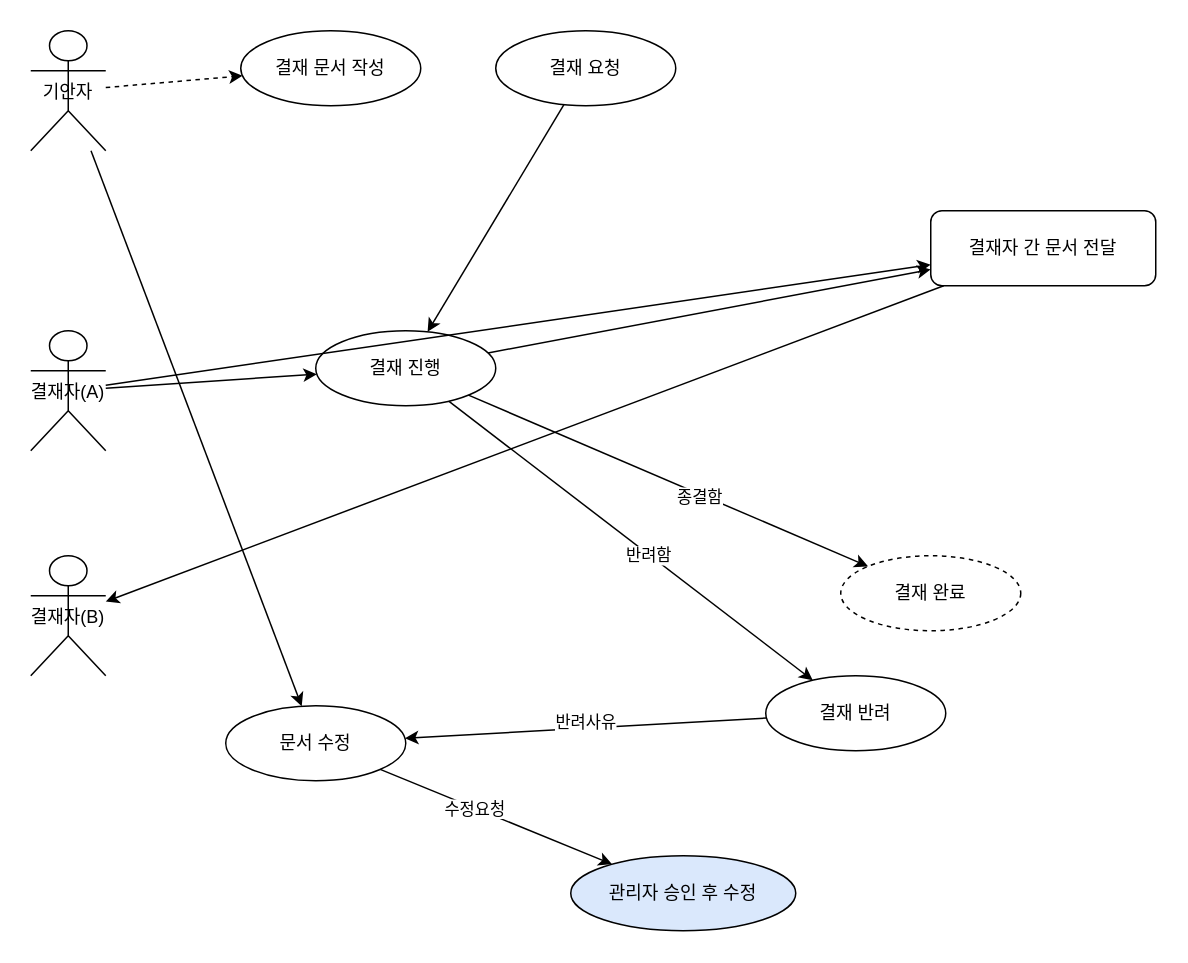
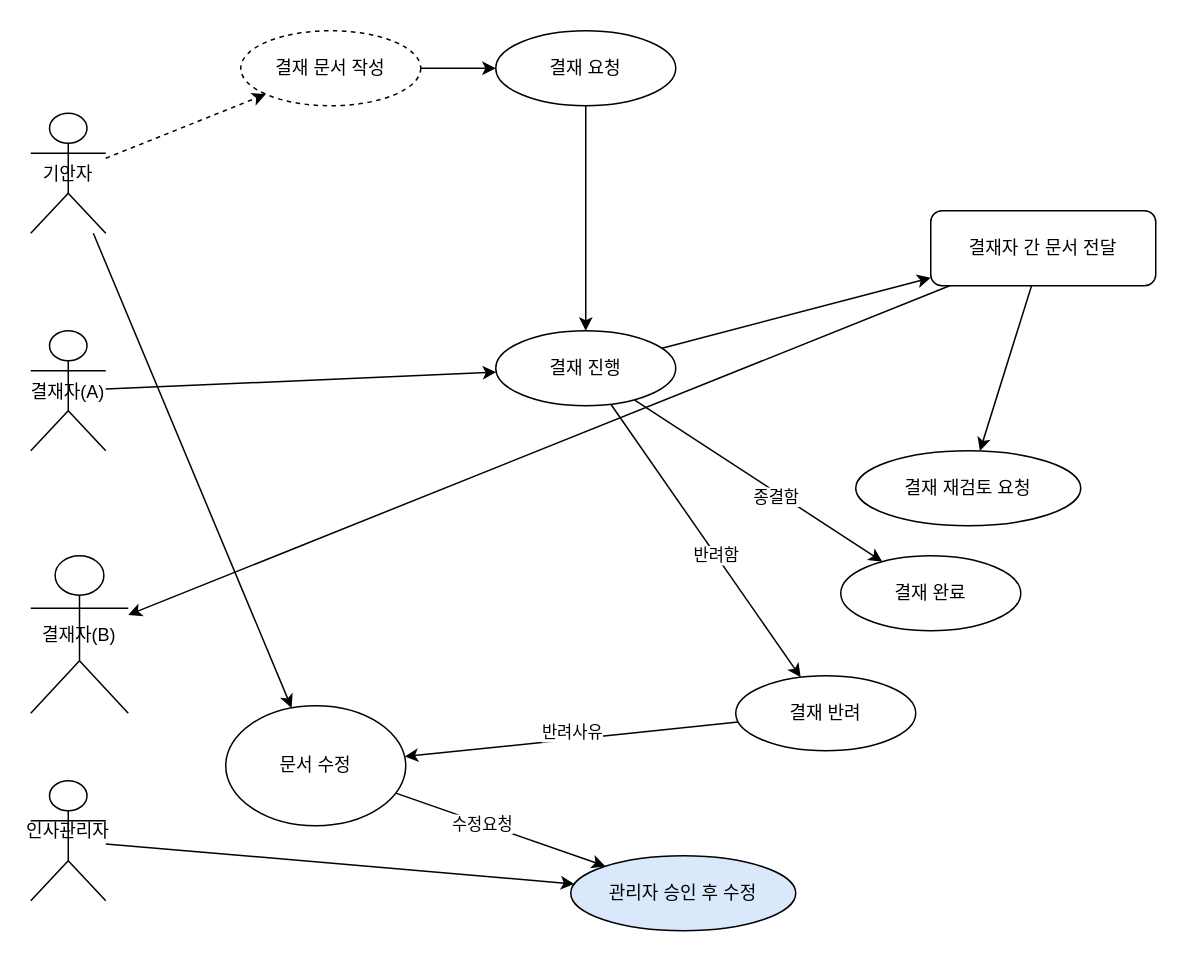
(331, 68) -> (331, 68)
none -> (453, 68)
(68, 91) -> (68, 173)
(514, 326) -> (438, 478)
none -> (1007, 363)
(406, 368) -> (586, 368)
none -> (968, 488)
(931, 593) -> (931, 593)
(68, 616) -> (80, 635)
(856, 713) -> (826, 713)
(316, 743) -> (316, 766)
none -> (68, 841)
none -> (335, 864)
